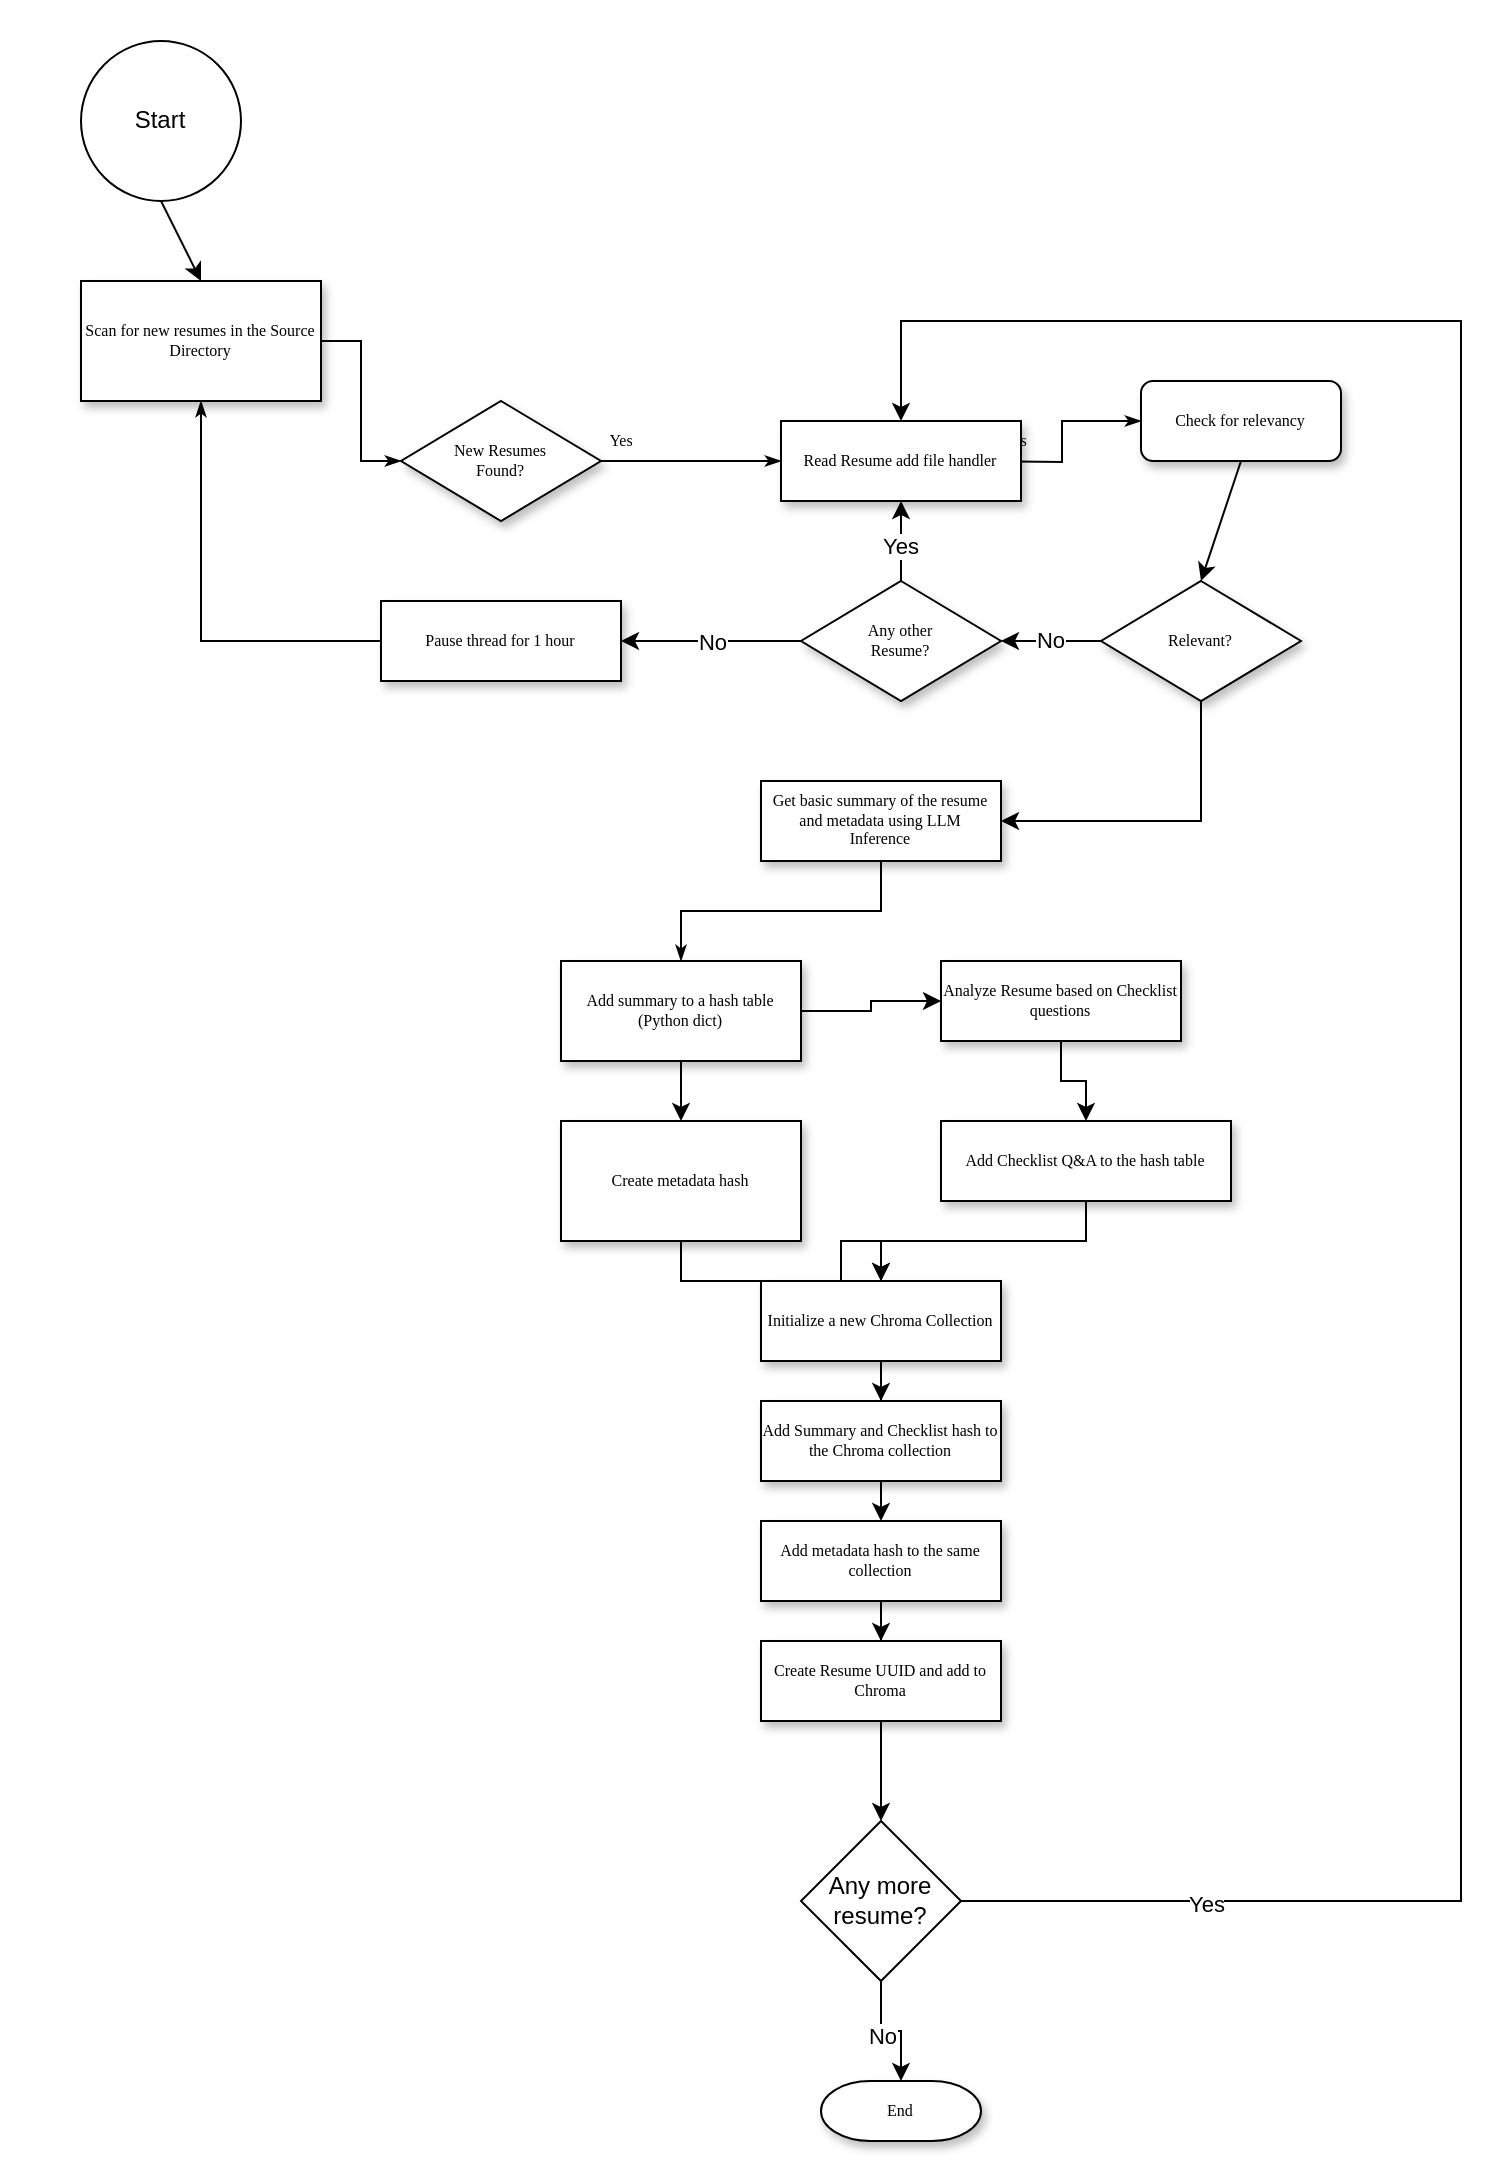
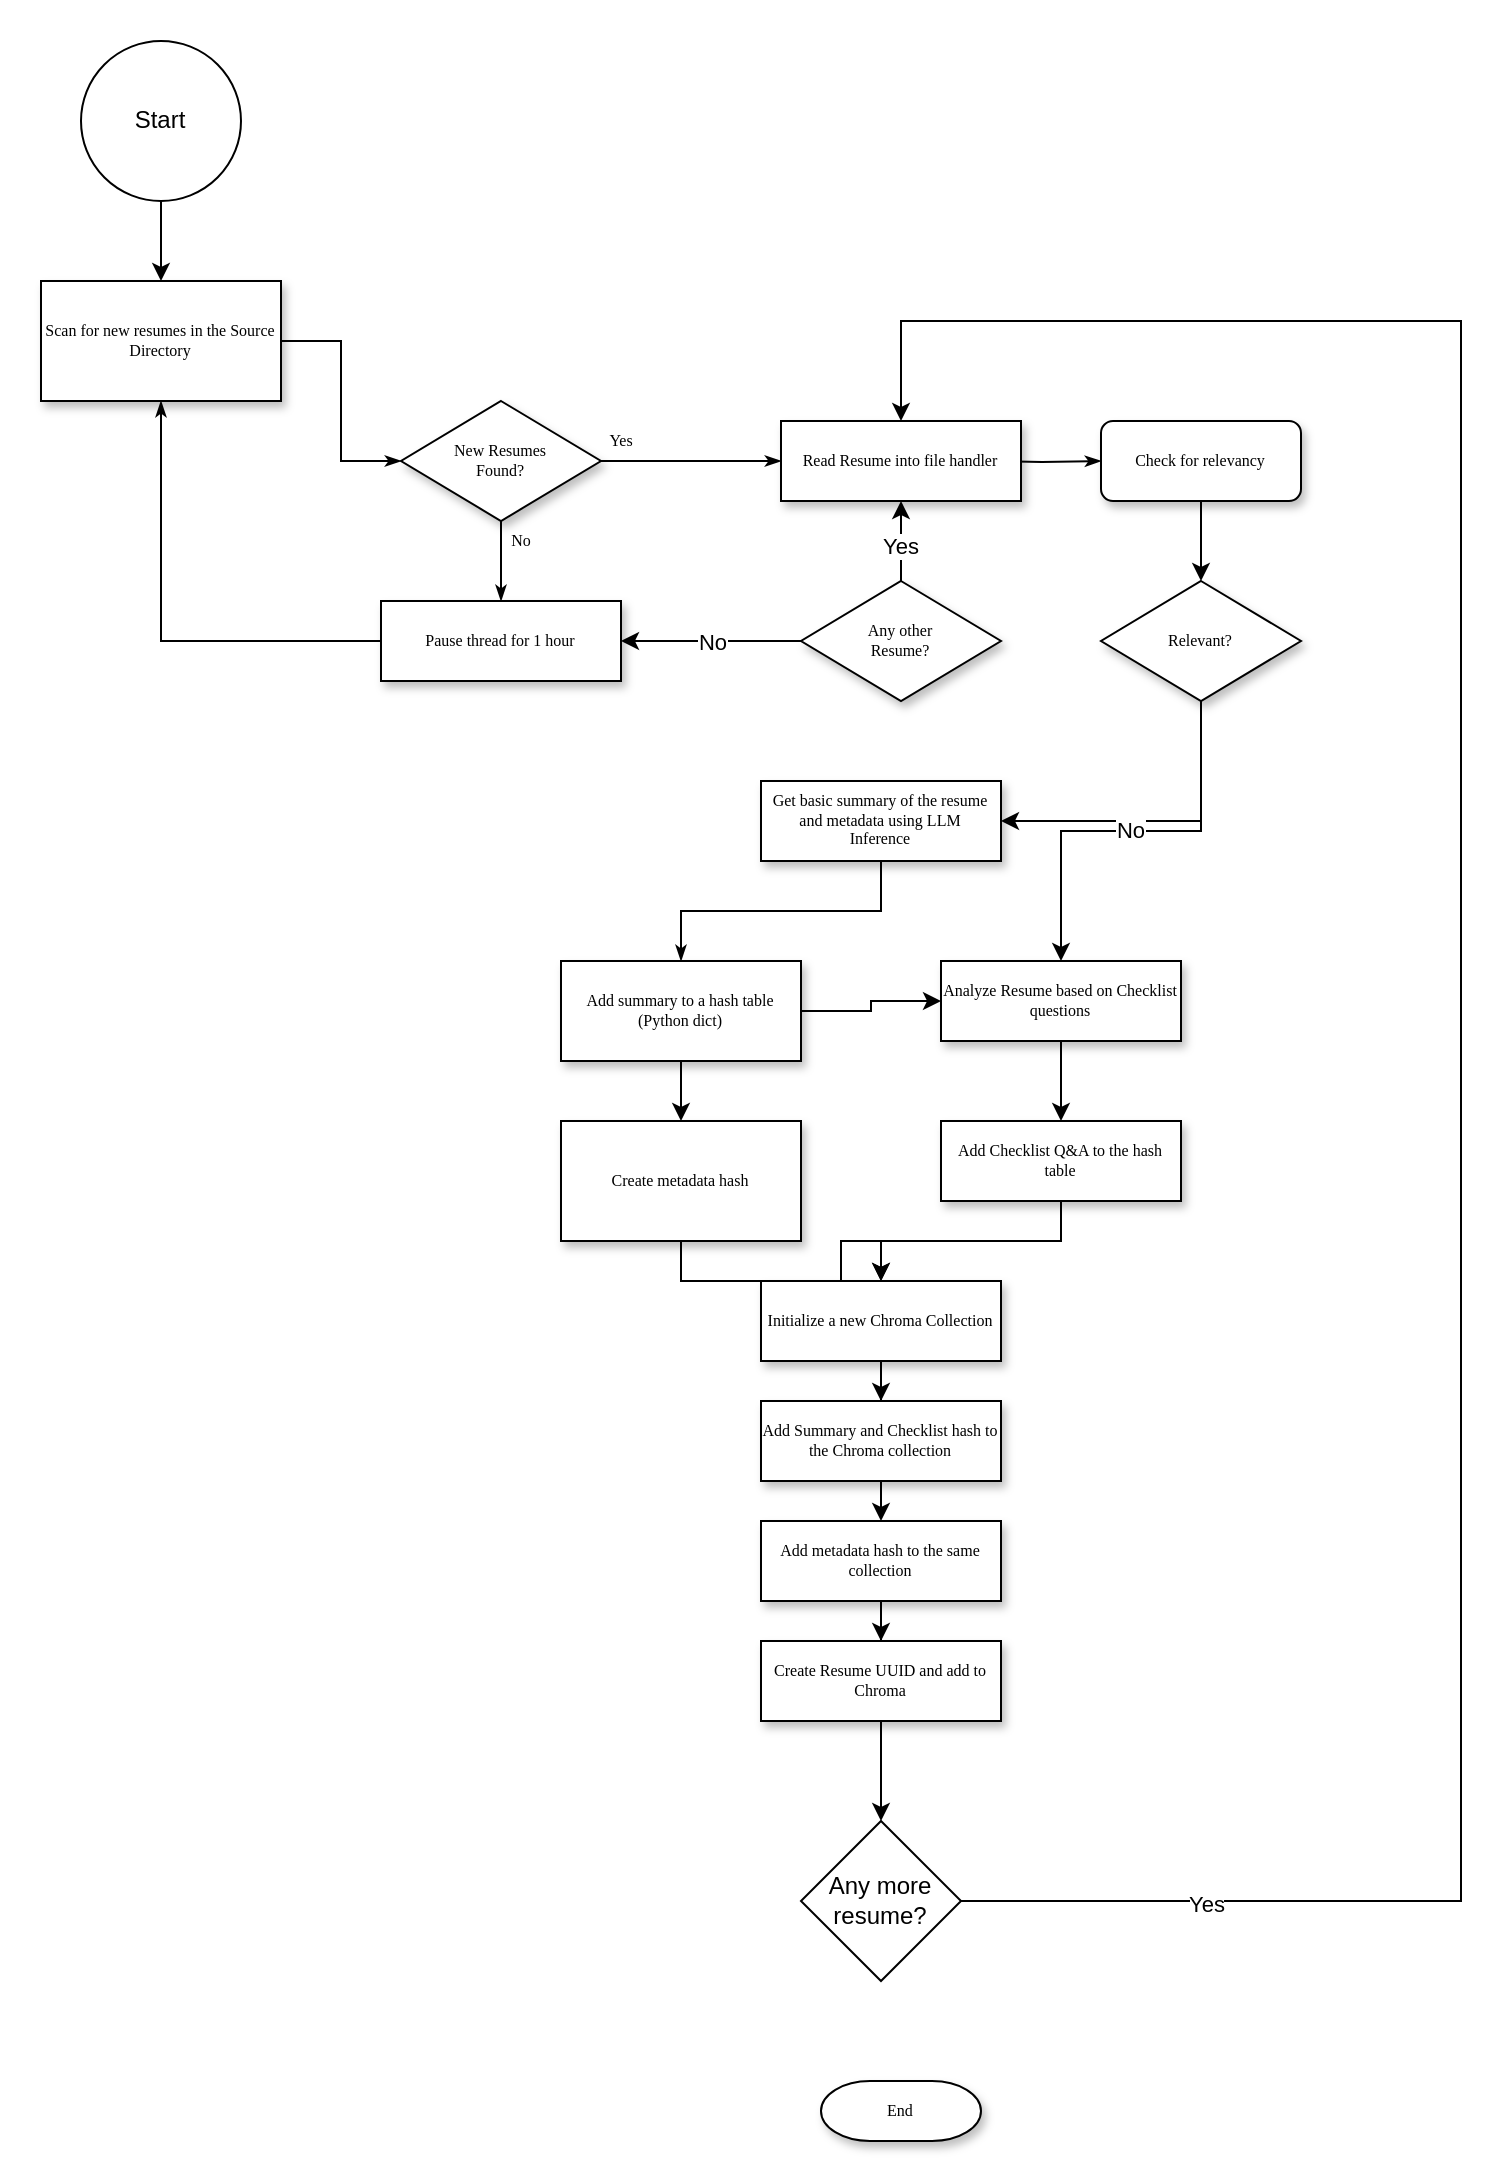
(201, 341) -> (161, 341)
(1241, 421) -> (1201, 461)
(901, 461) -> (901, 461)
none -> (501, 555)
(1057, 641) -> (1076, 831)
(1086, 1161) -> (1061, 1161)
(884, 2031) -> none
